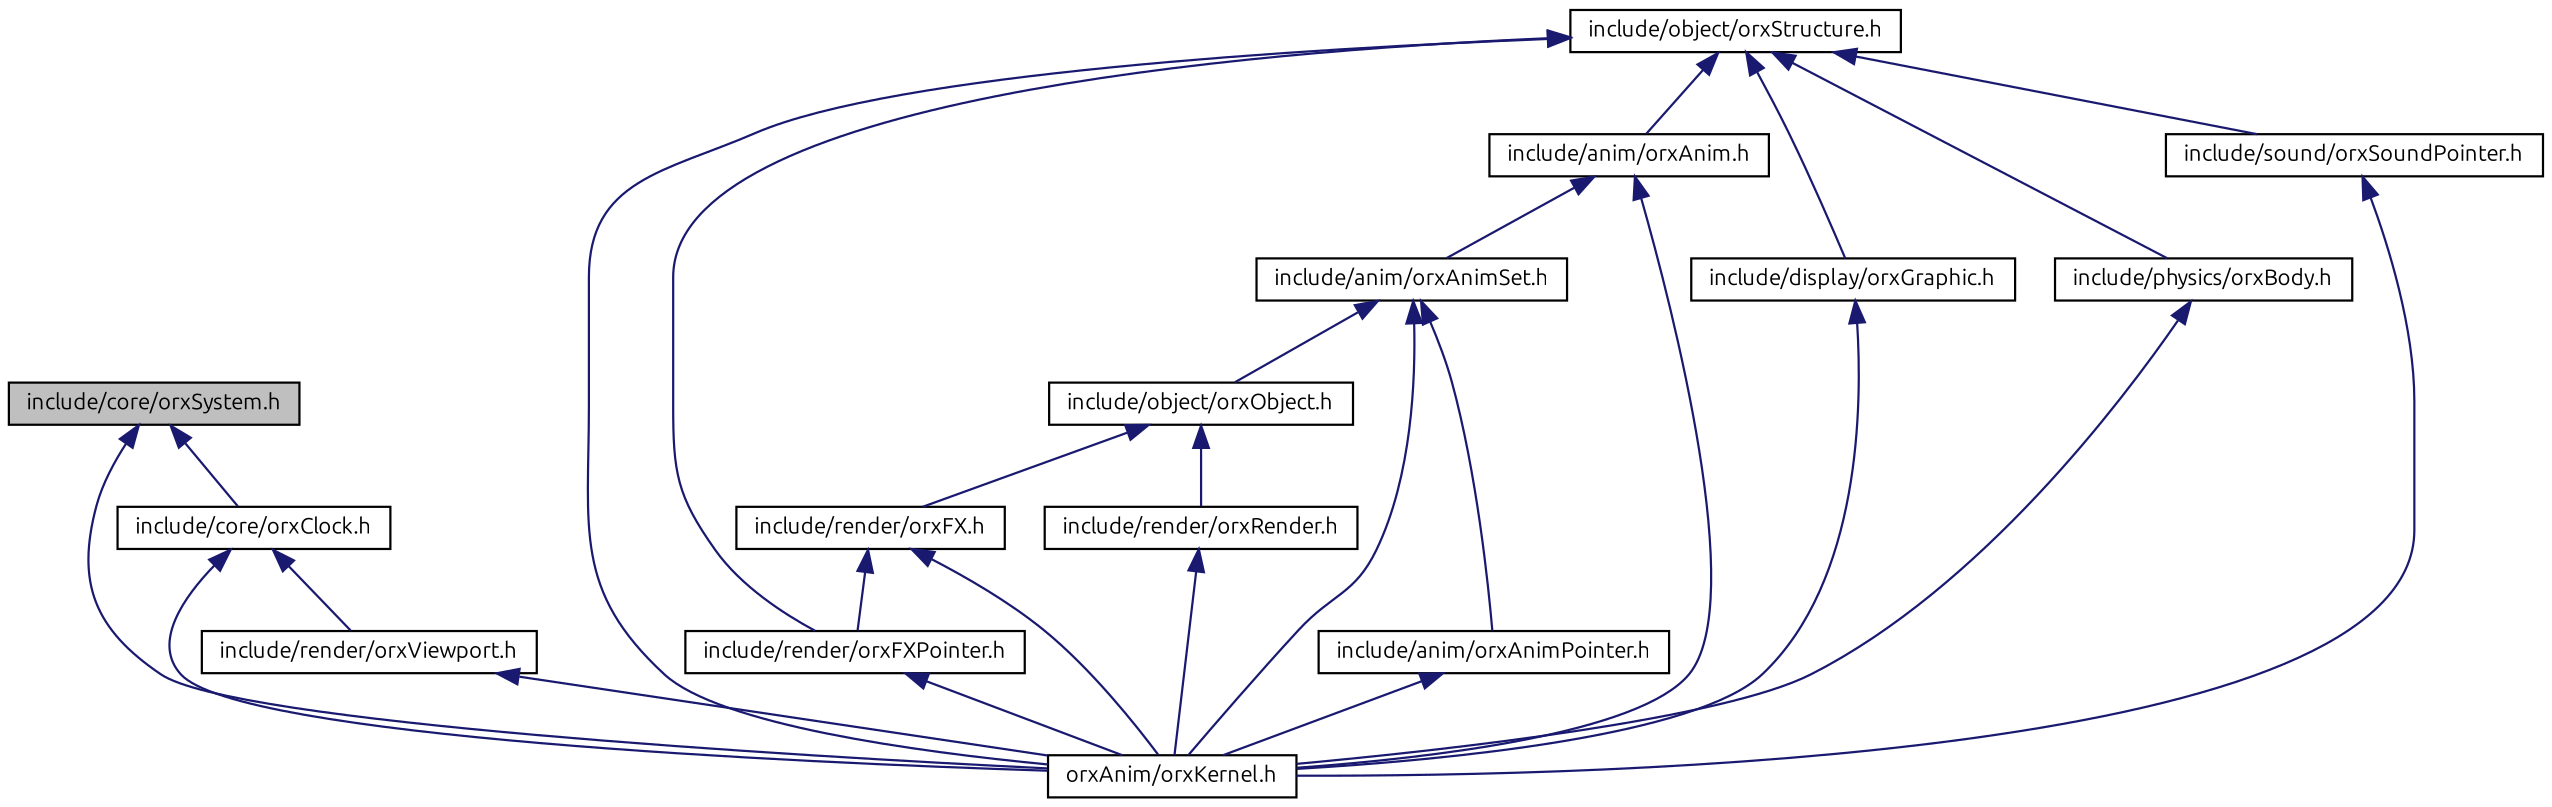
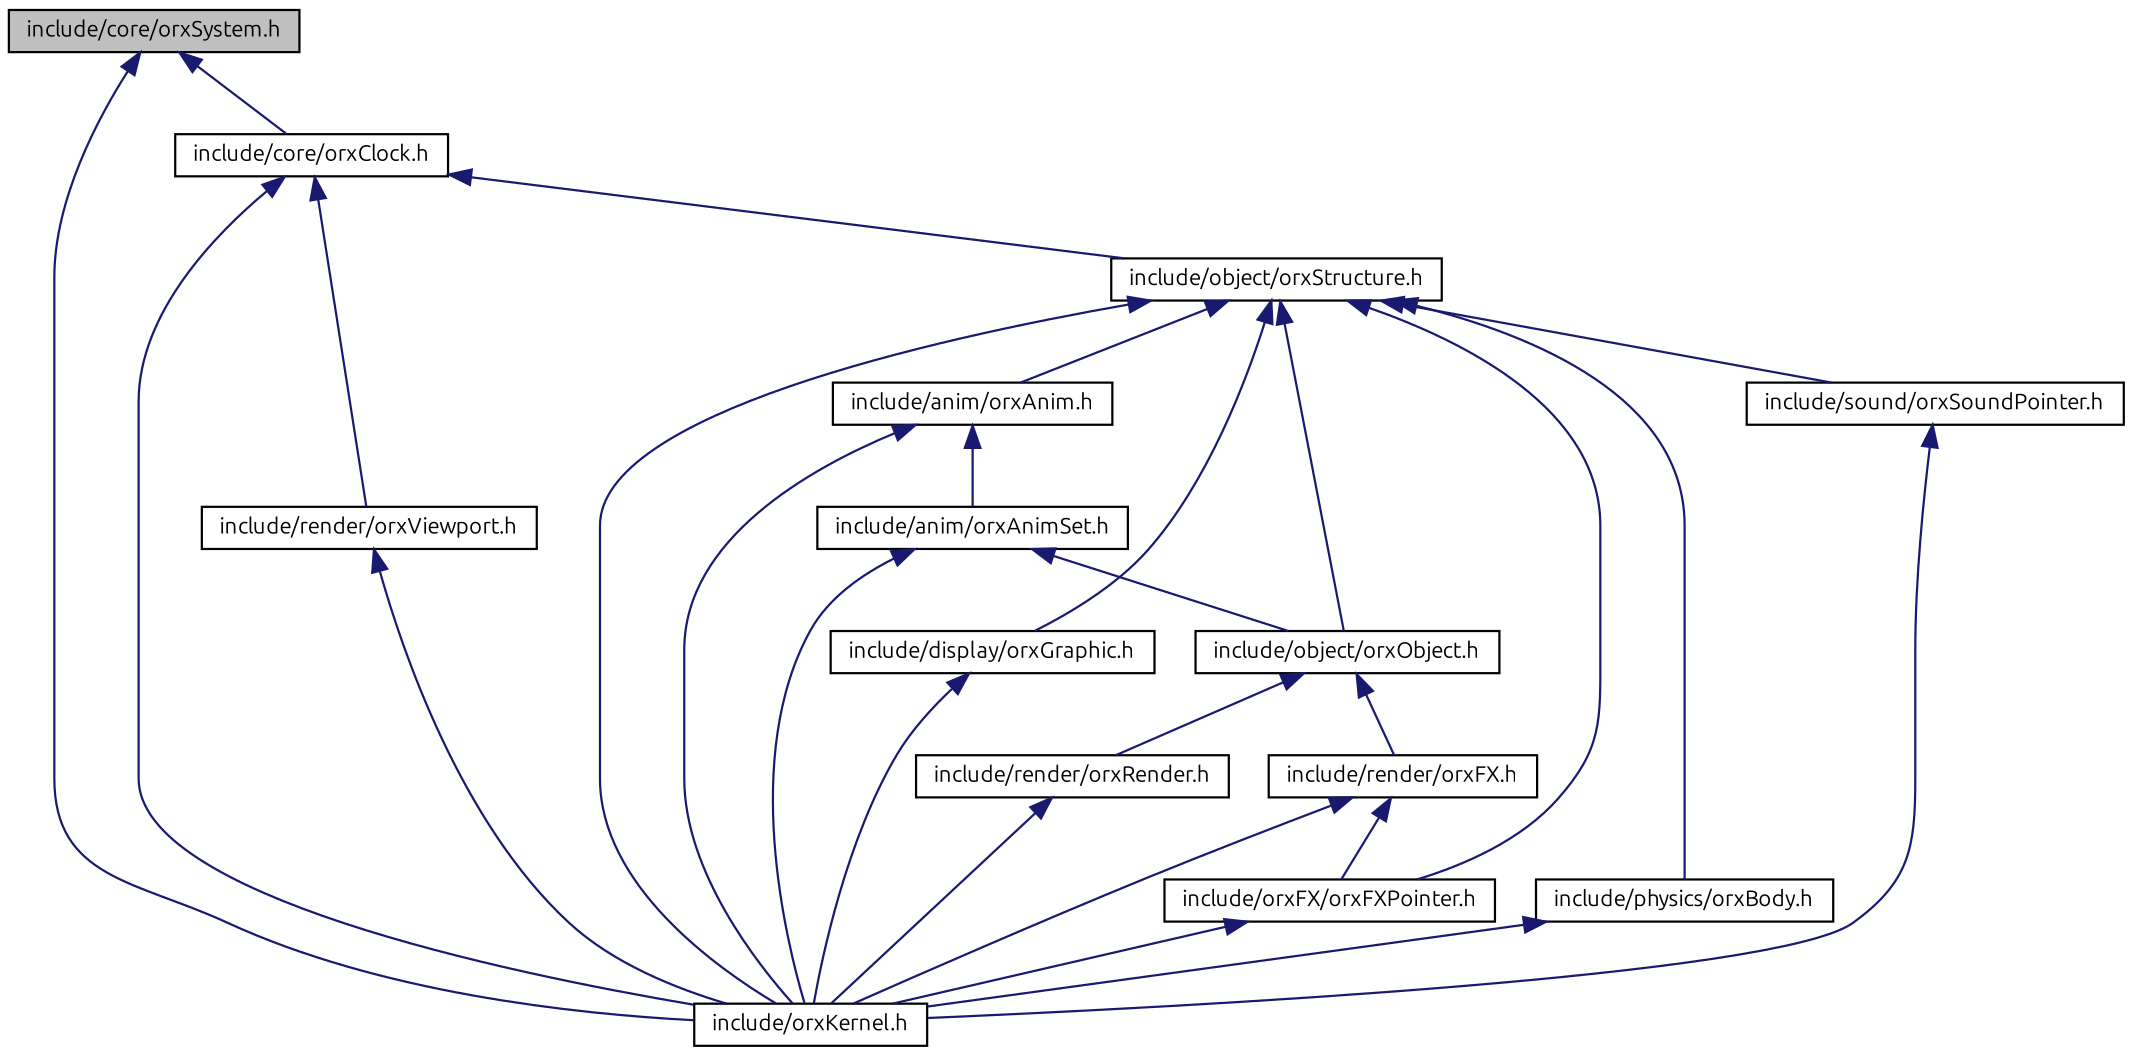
none -> (798, 218)
none -> (1314, 477)
(855, 652) -> (1330, 901)
(1494, 652) -> none
(1172, 776) -> (811, 1025)
